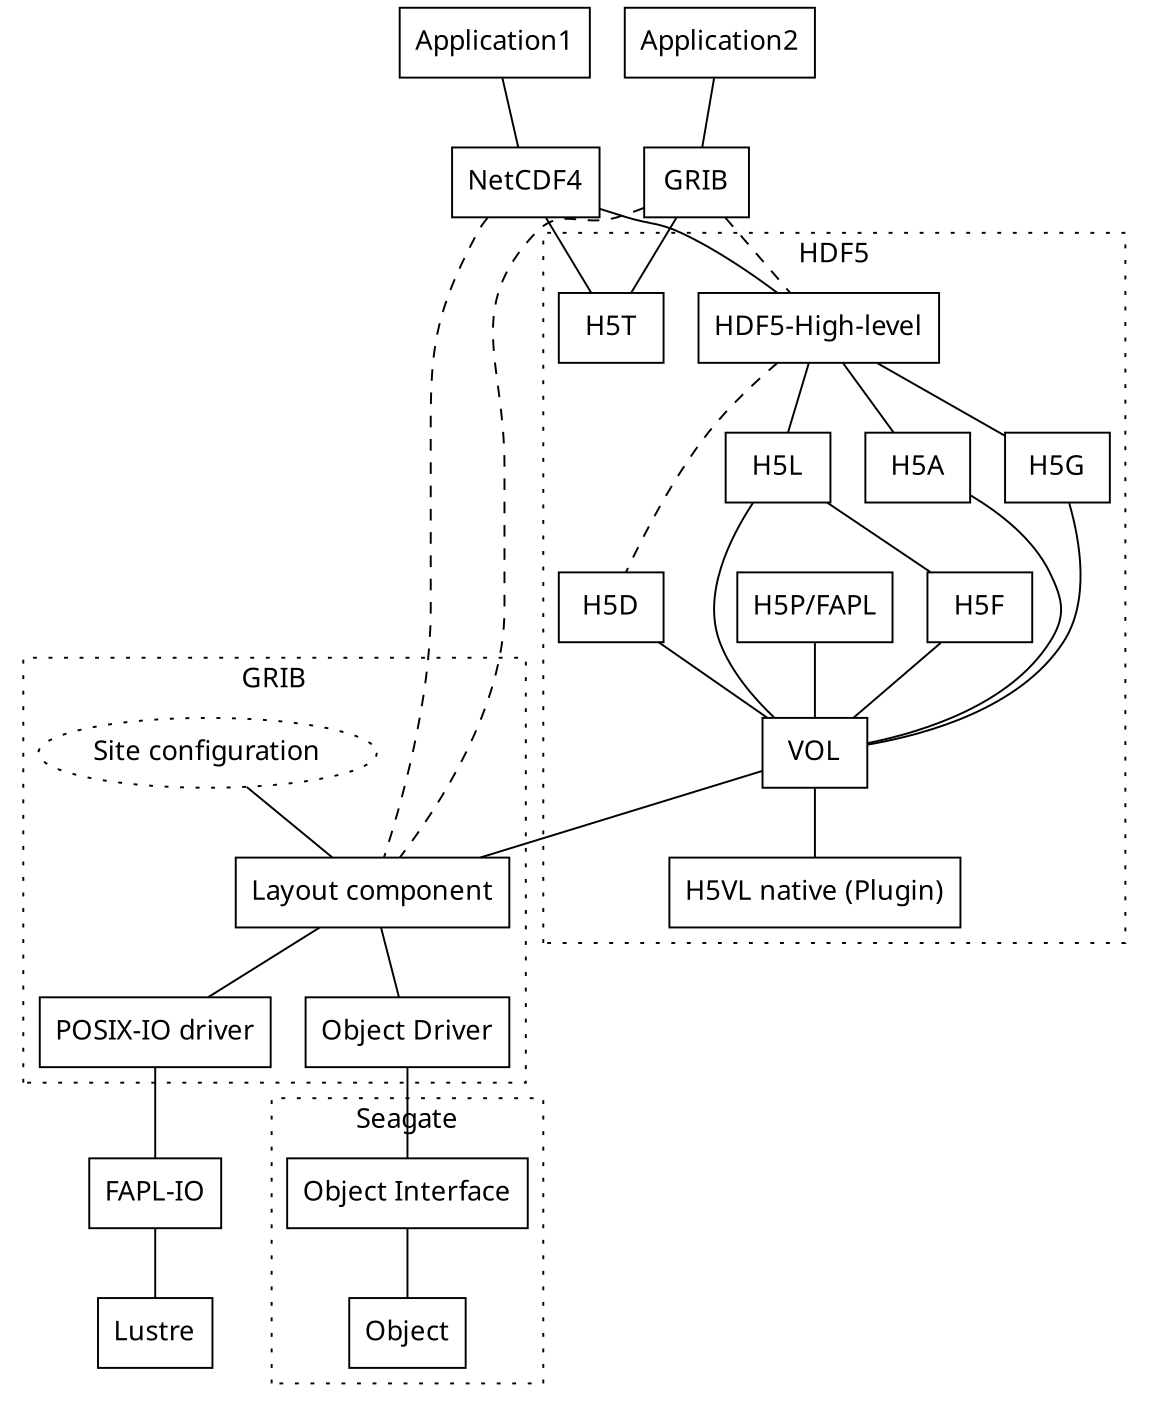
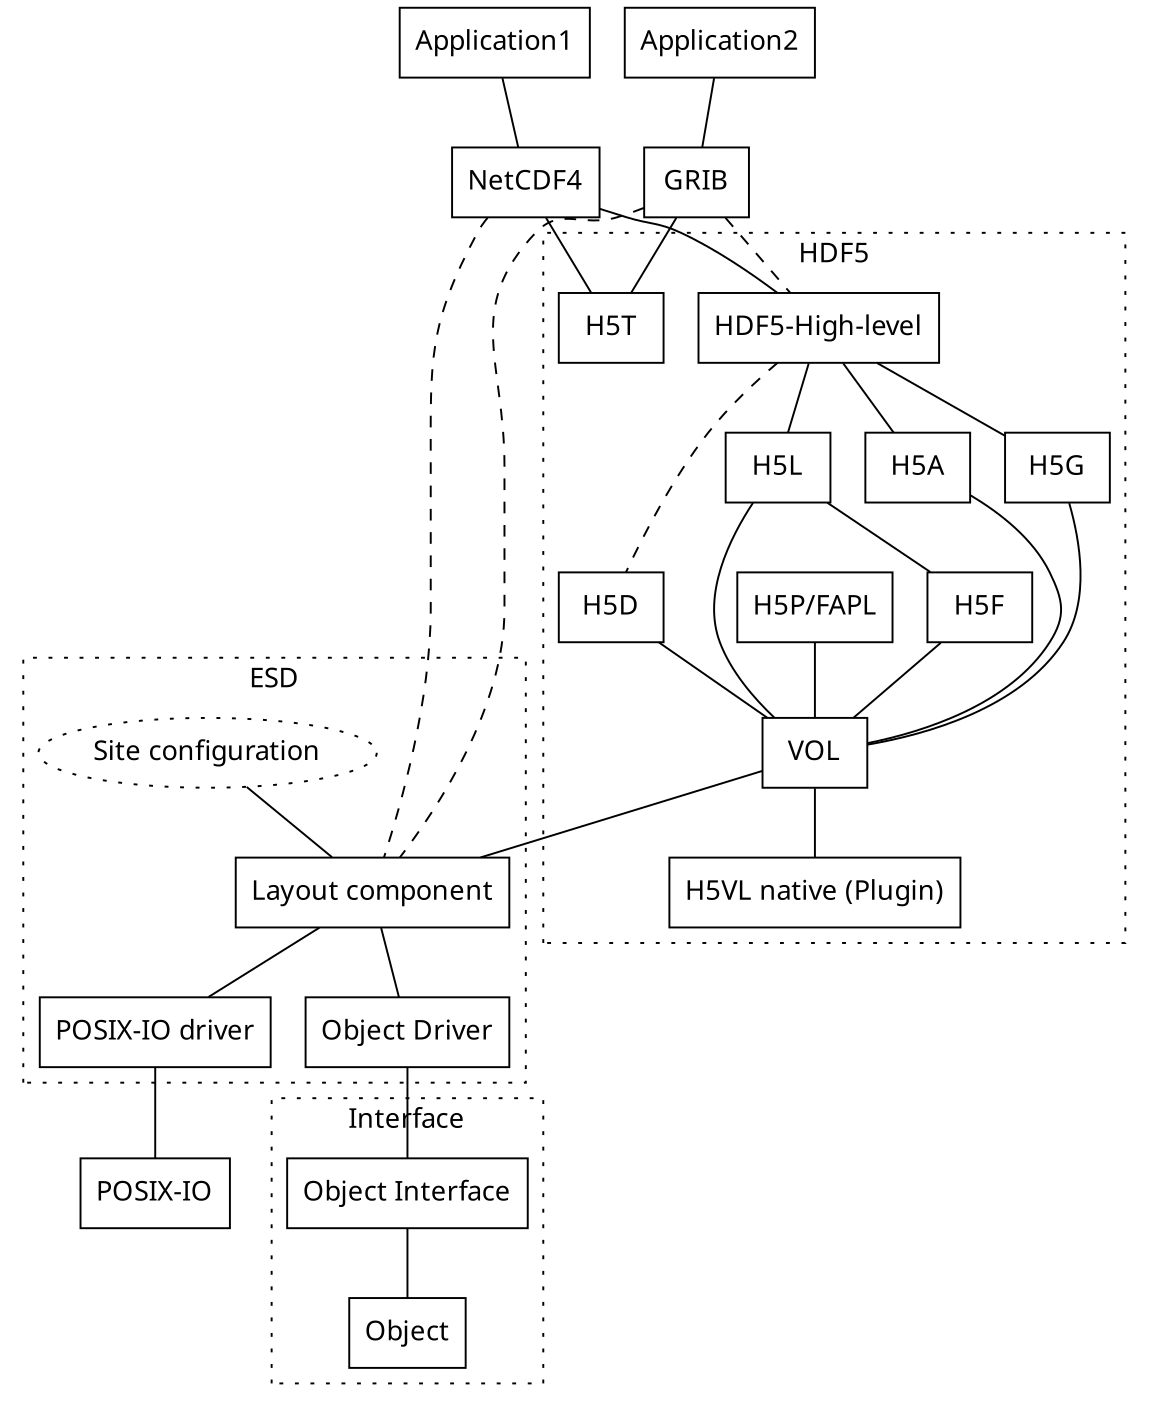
(275, 680) -> (275, 680)
(407, 1121) -> (407, 1121)
(155, 1193) -> (155, 1193)
(155, 1333) -> none
